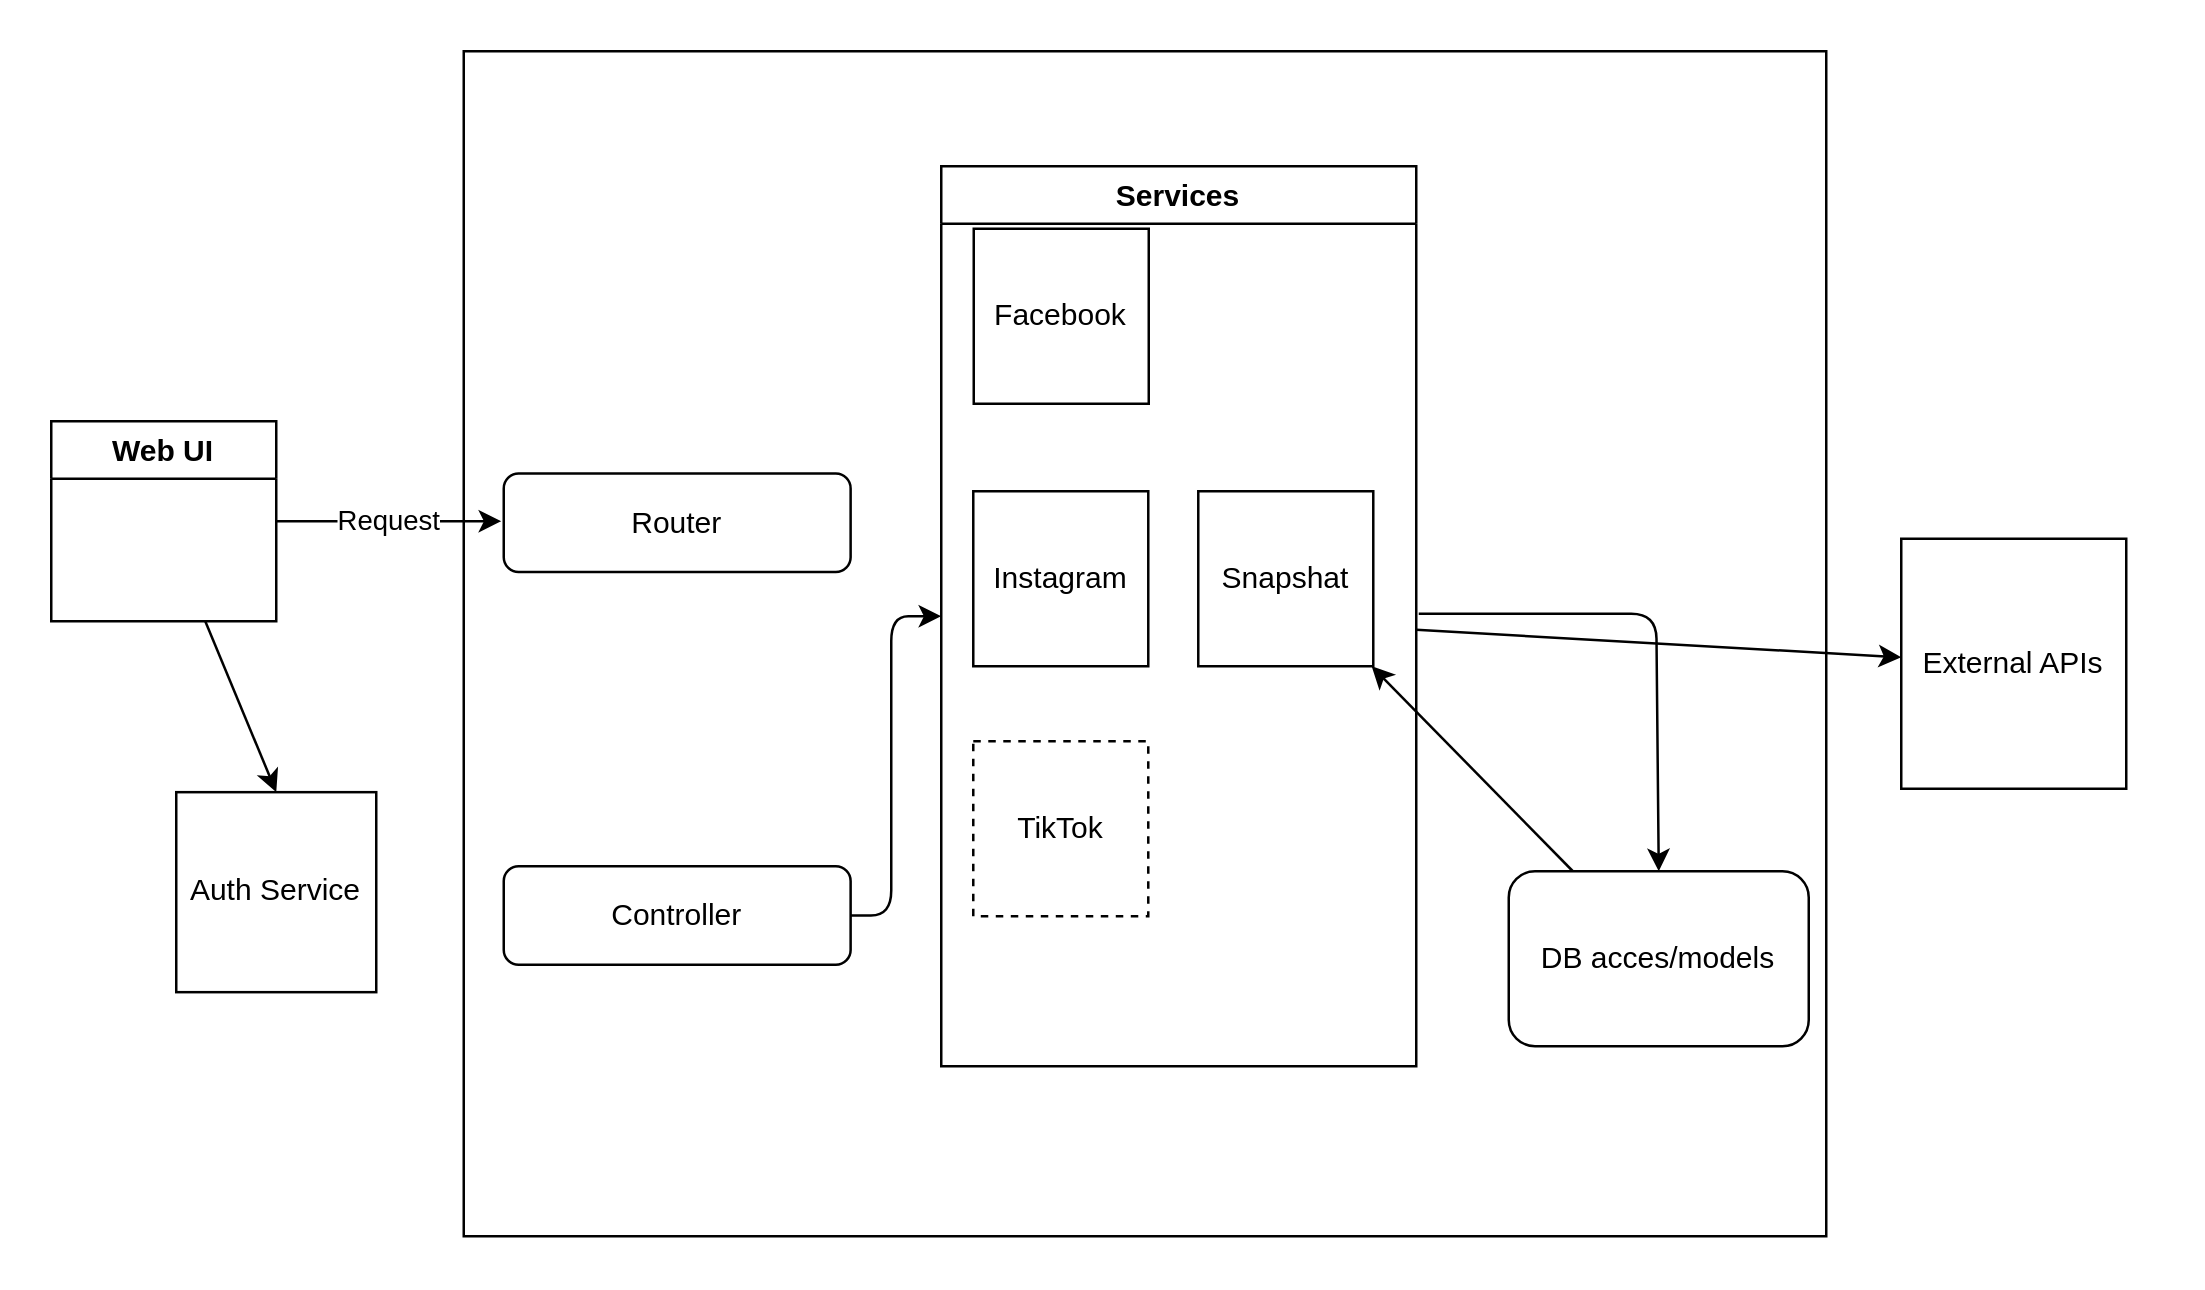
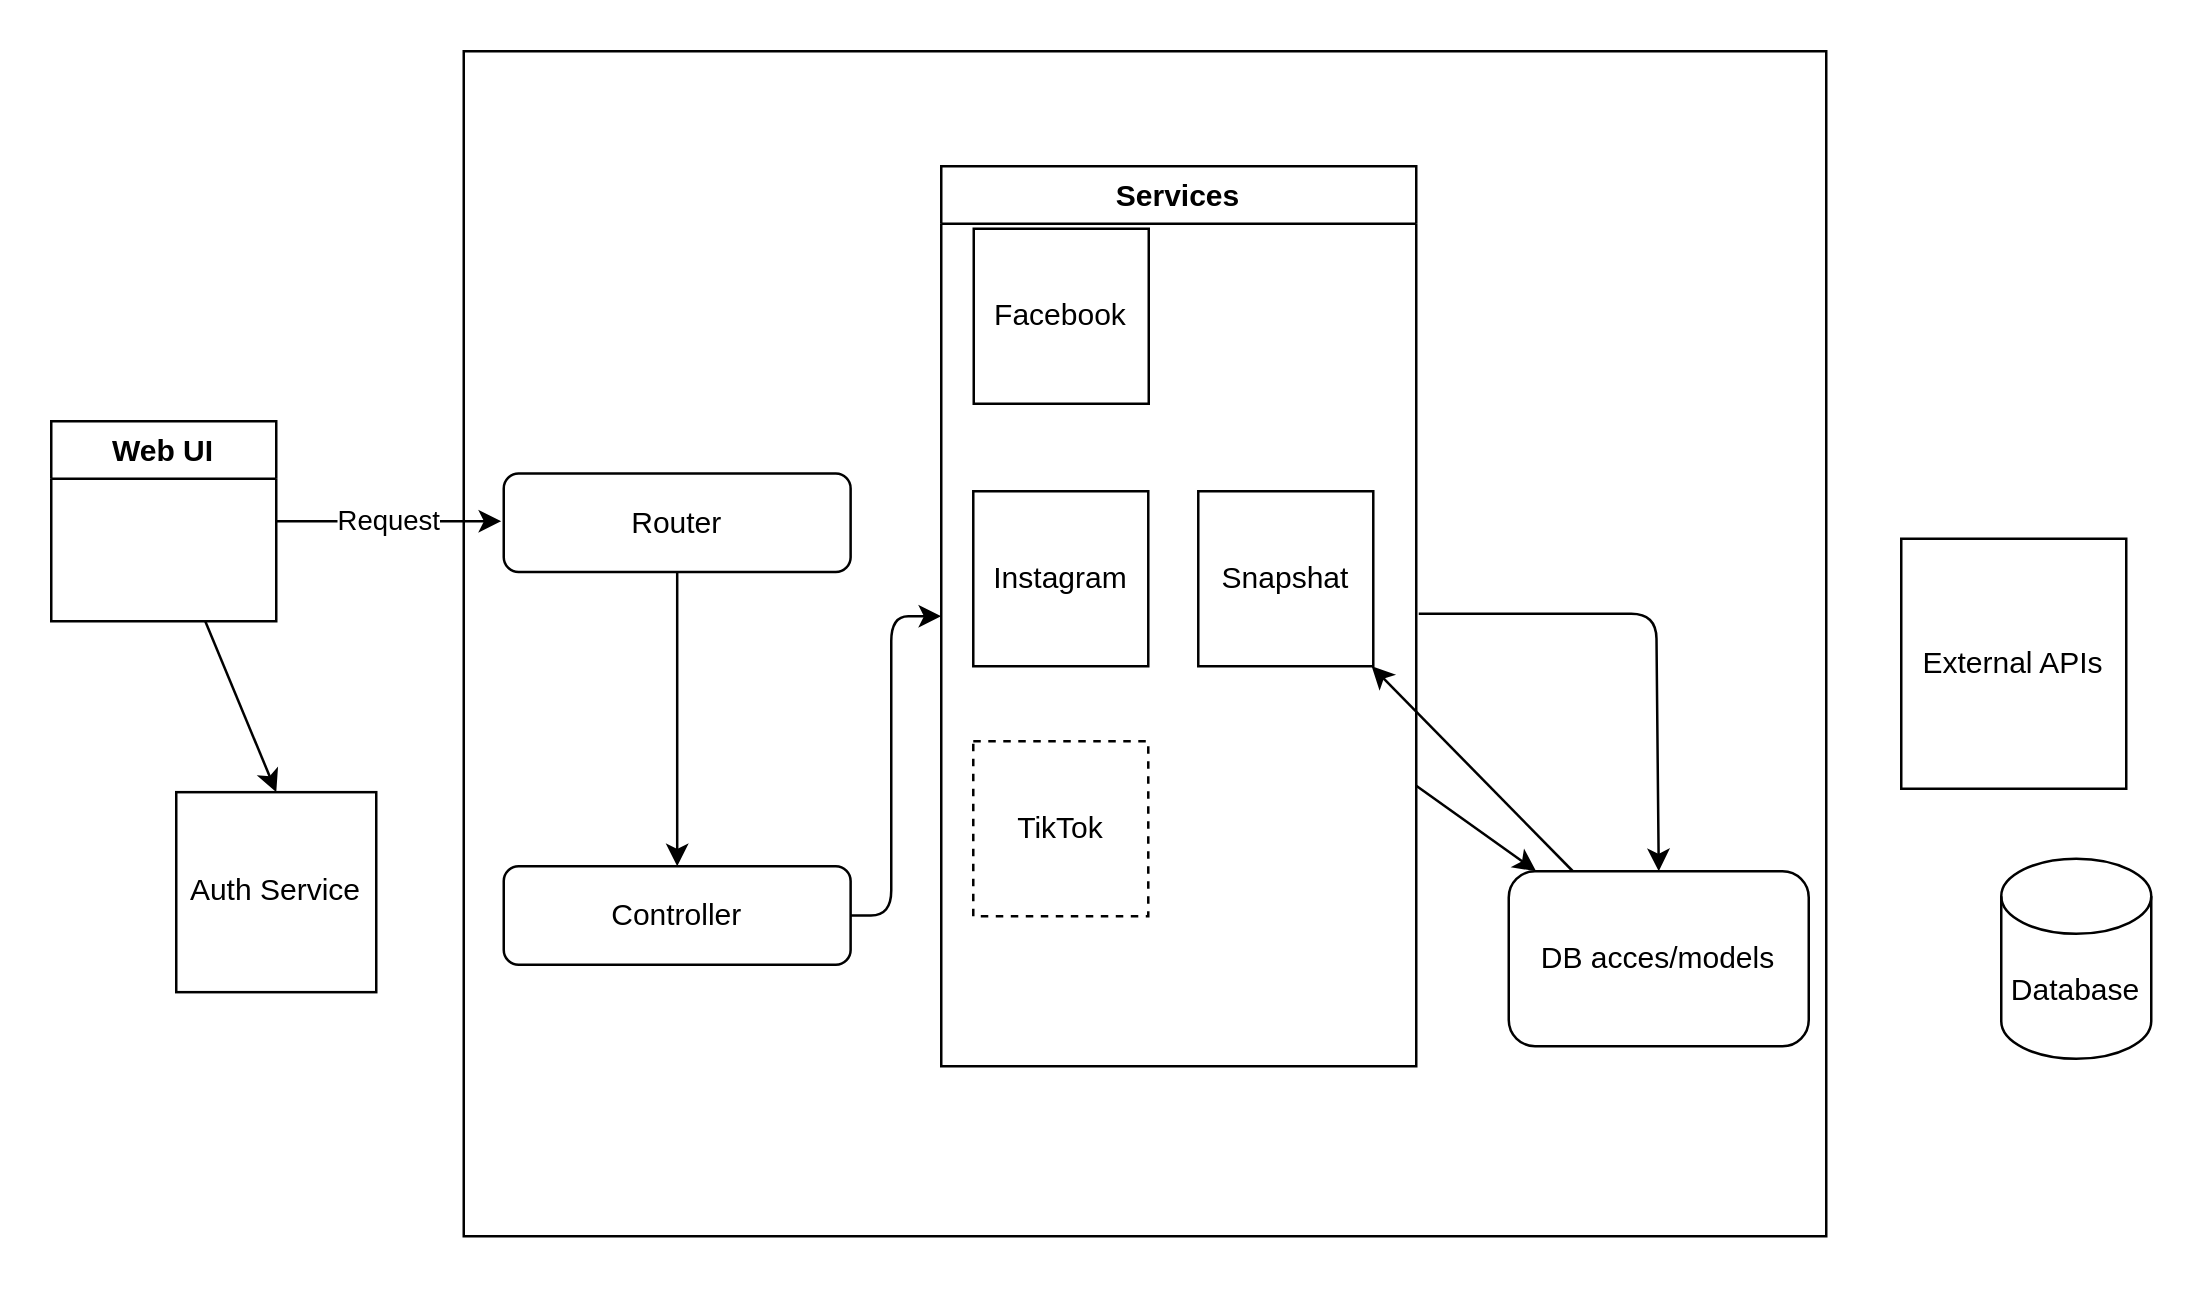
(1536, 637) -> (1471, 825)
none -> (677, 711)
none -> (2076, 959)
